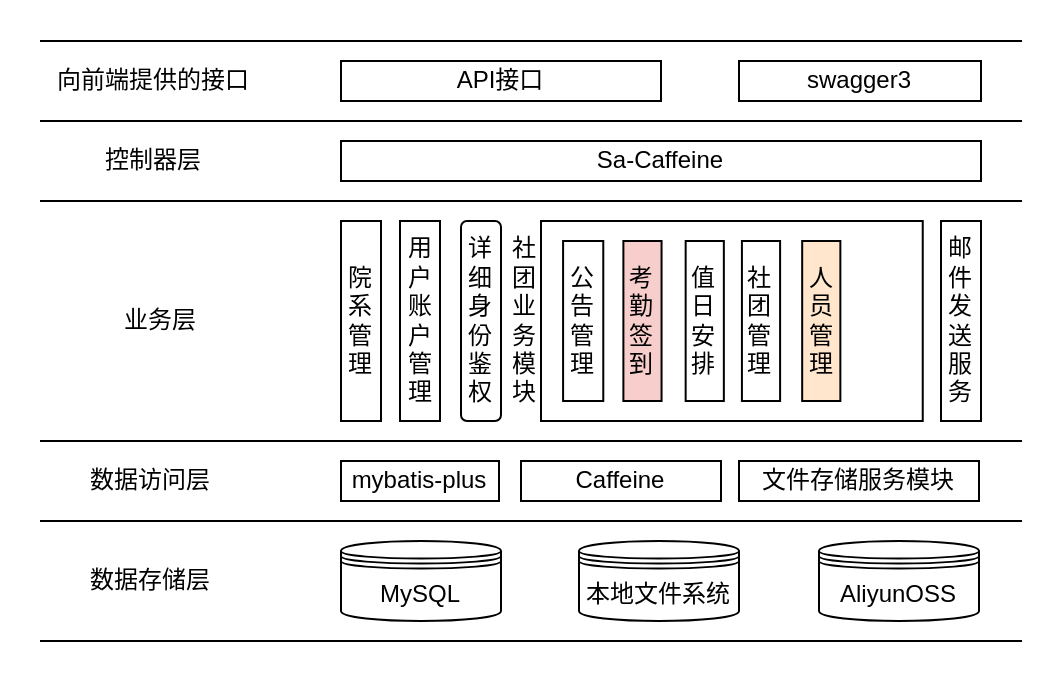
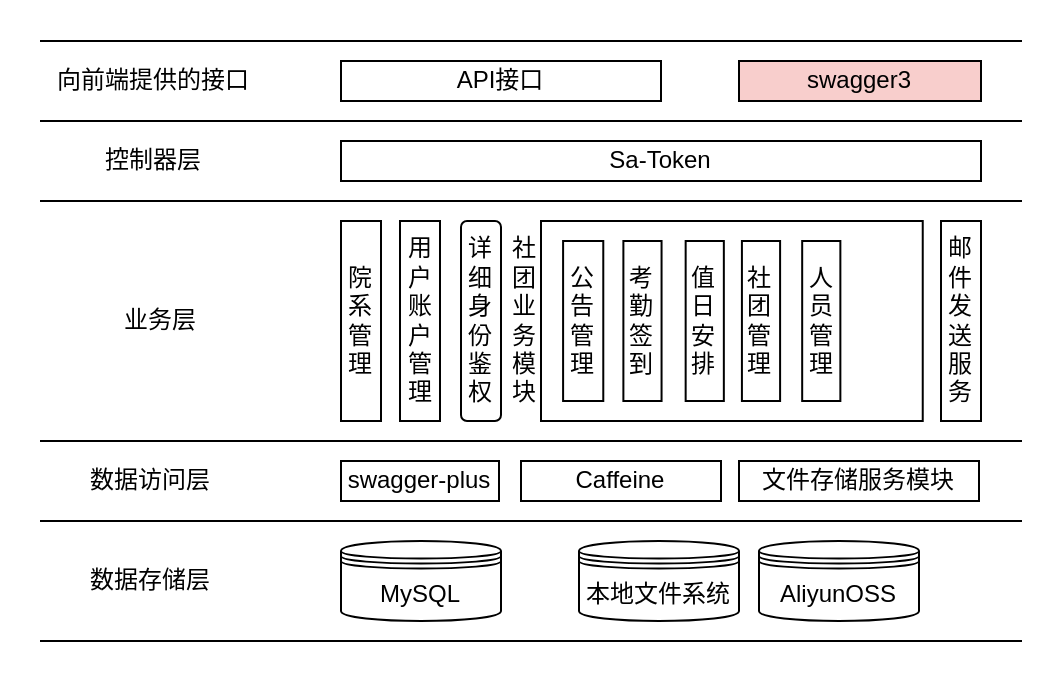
(860, 81) -> (860, 81)
(661, 161) -> (661, 161)
(642, 321) -> (642, 321)
(821, 321) -> (821, 321)
(420, 481) -> (420, 481)
(899, 581) -> (839, 581)
